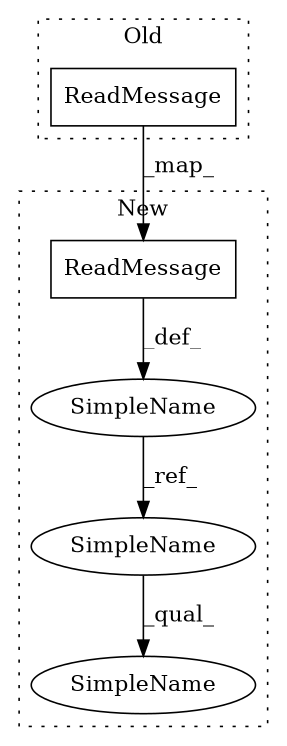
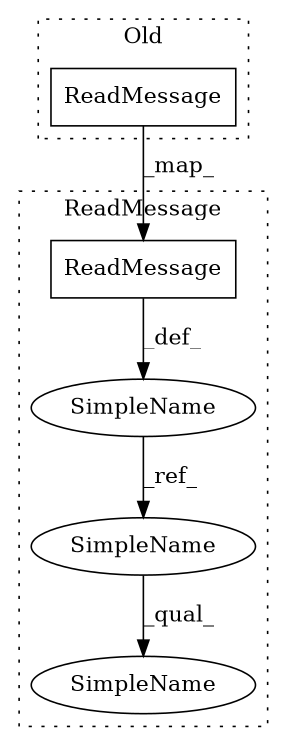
(143, 209) -> (143, 209)
